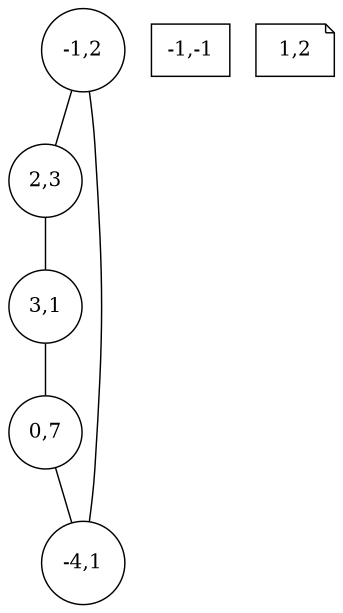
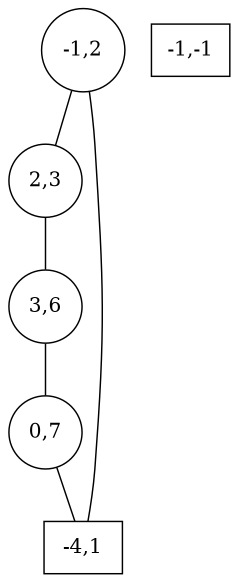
(295, 50) -> none
(45, 307) -> (45, 307)
(83, 563) -> (83, 548)
